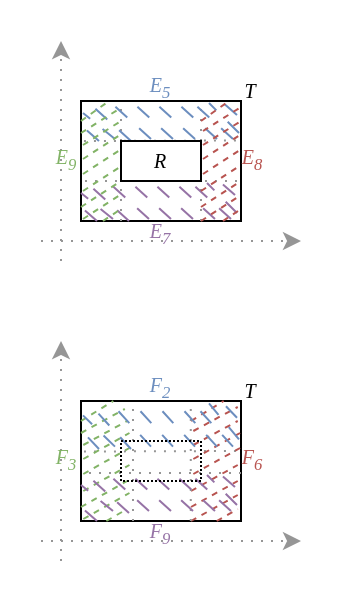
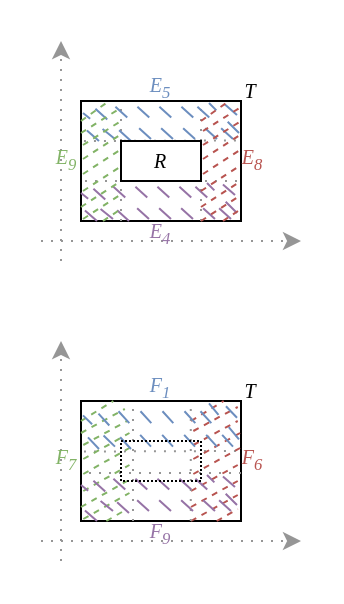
(161, 235) -> (161, 235)
(161, 389) -> (161, 389)
(67, 461) -> (67, 461)
